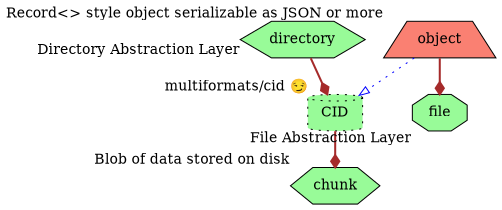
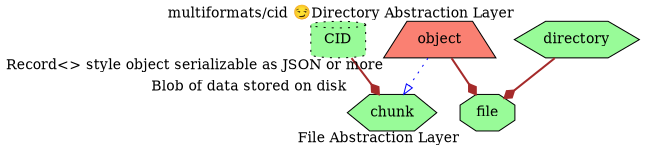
(316, 71) -> (535, 74)
(391, 74) -> (419, 72)
